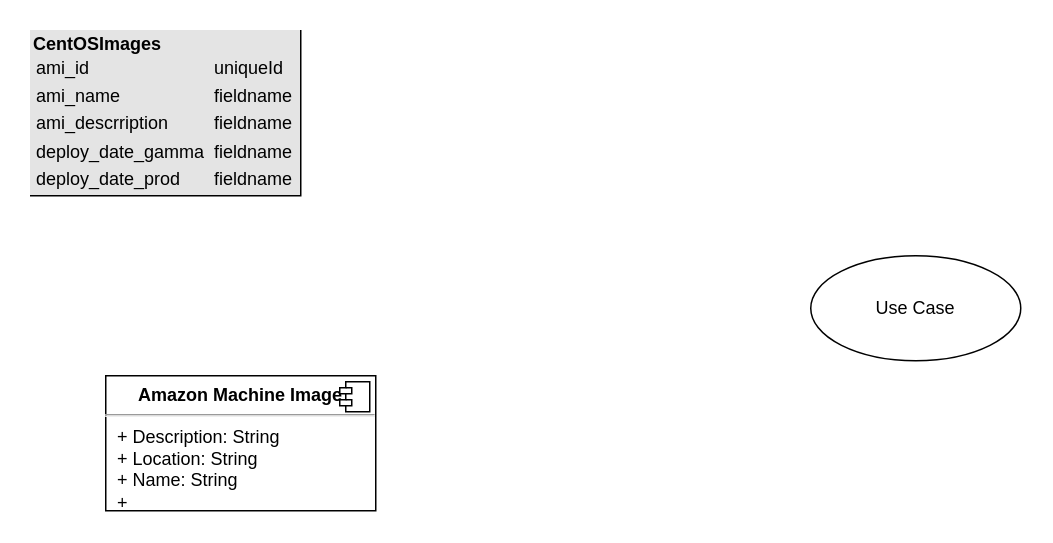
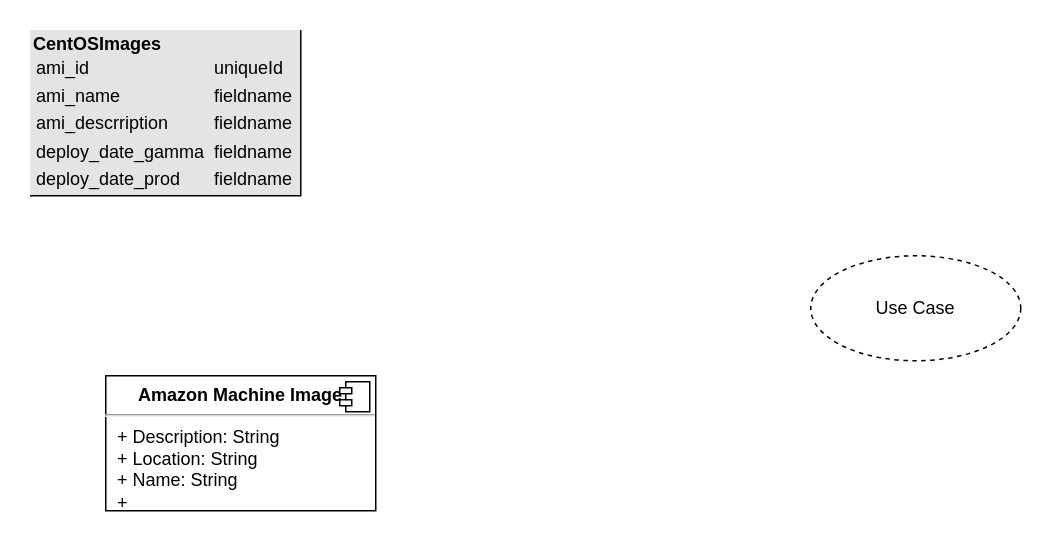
(916, 308) -> (916, 308)
